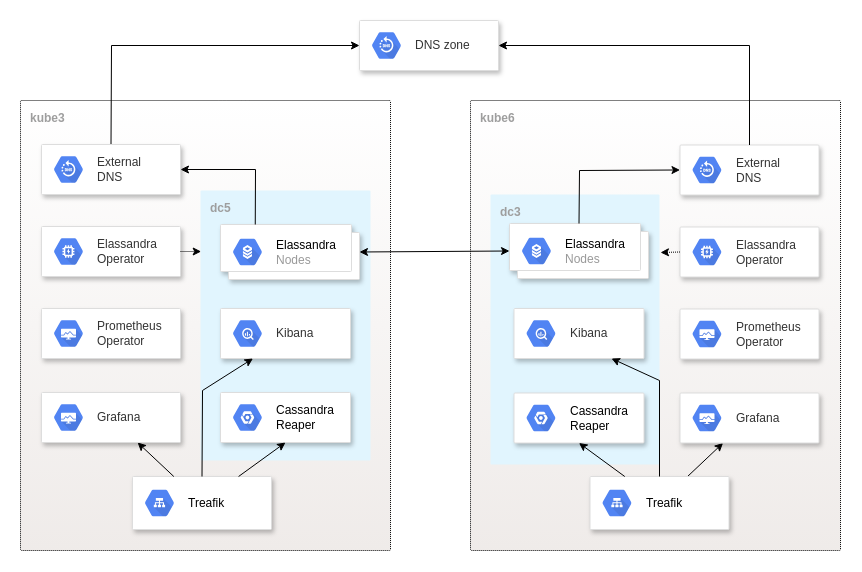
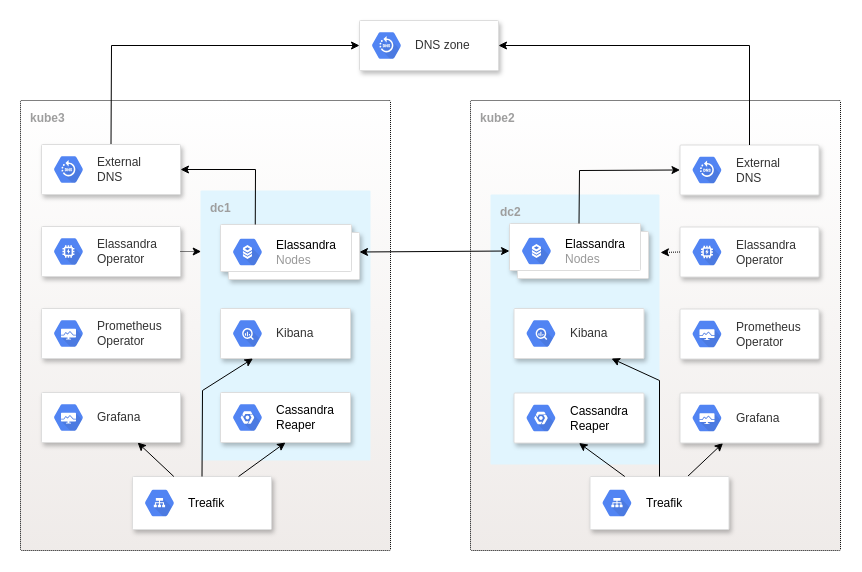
(497, 119) -> (497, 119)
(221, 209) -> (221, 209)
(511, 213) -> (511, 213)
